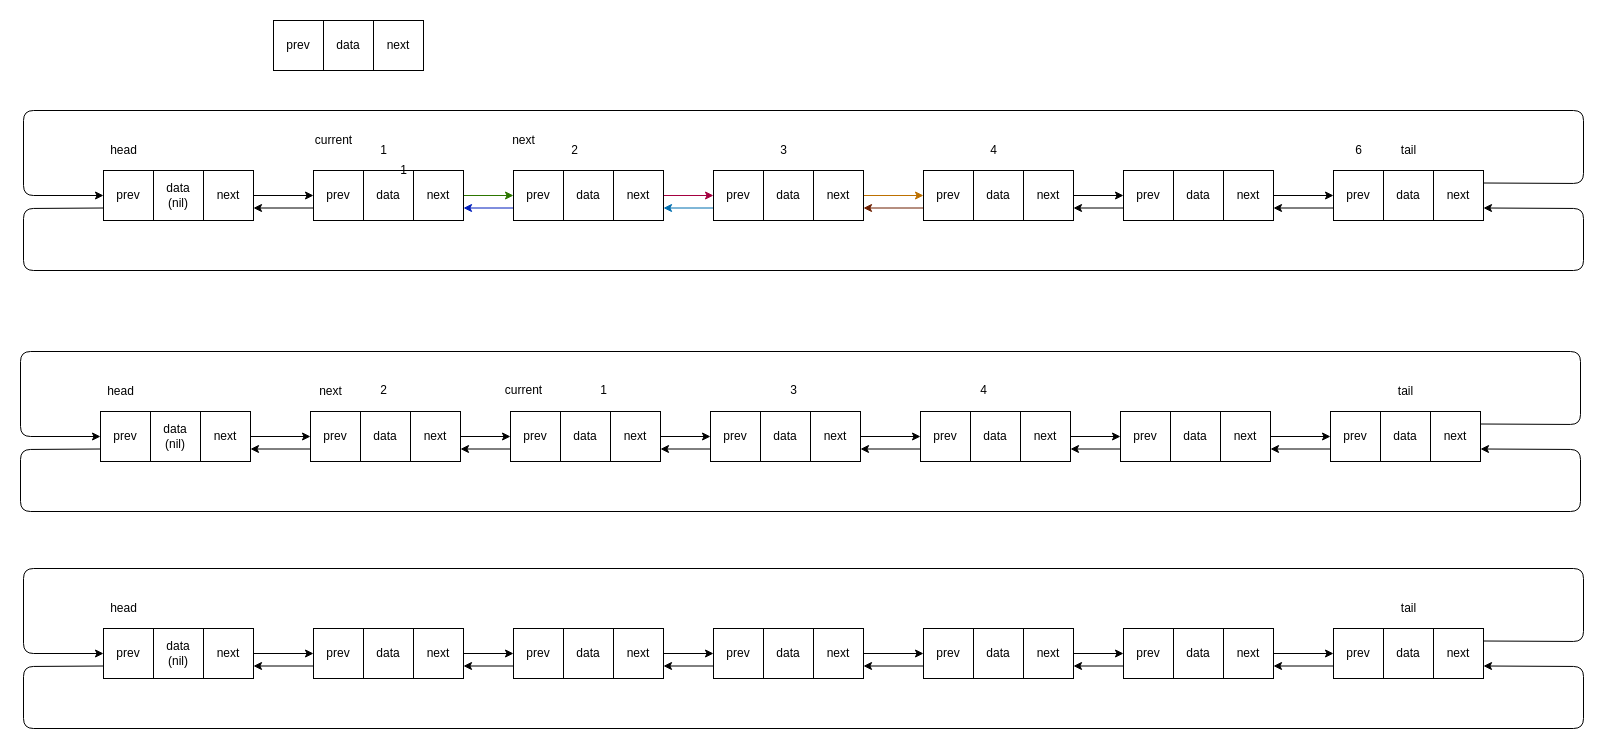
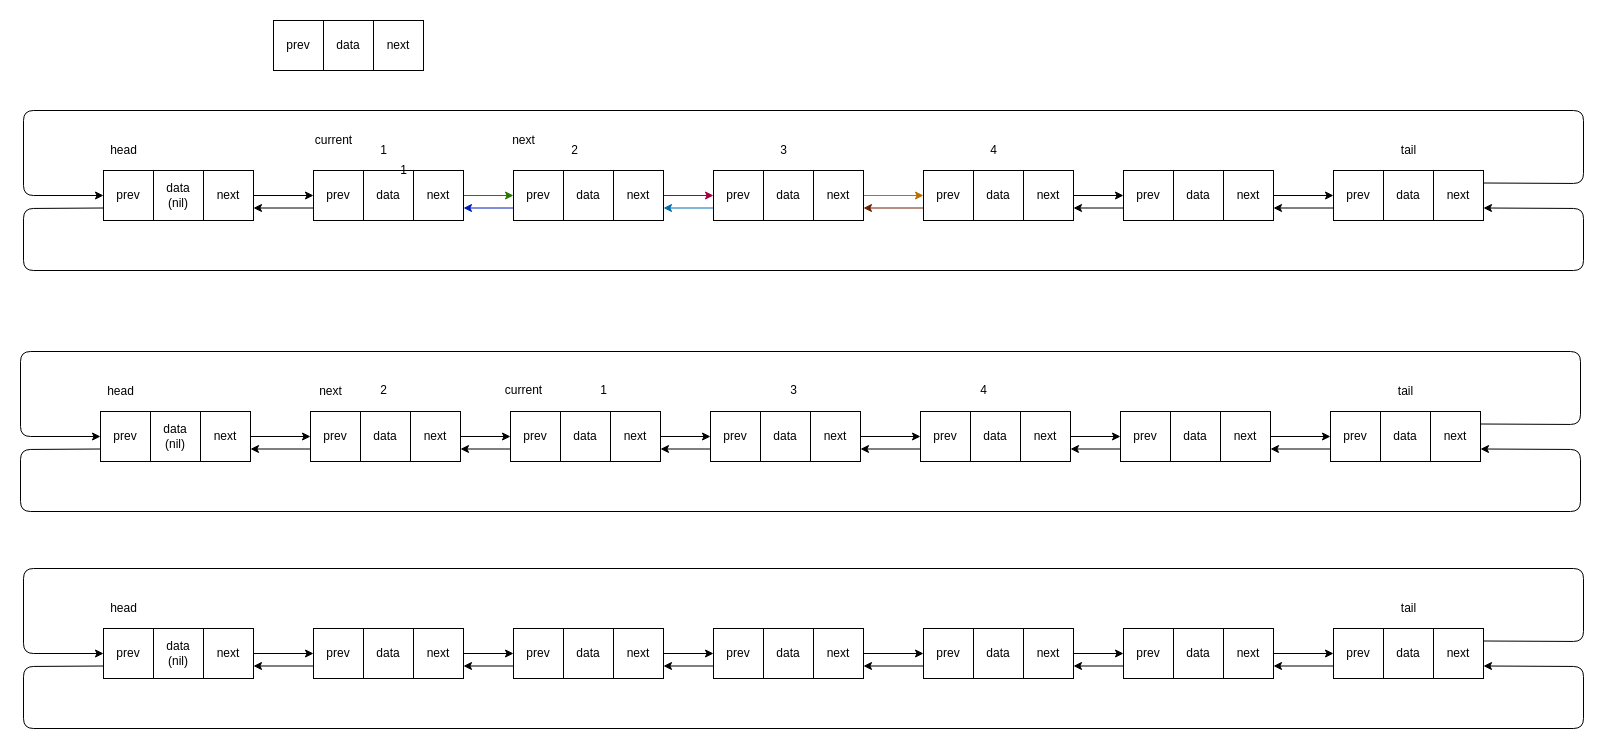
(1359, 151) -> none
